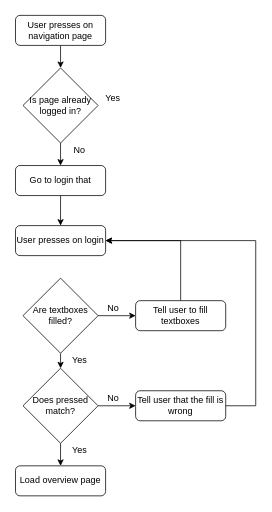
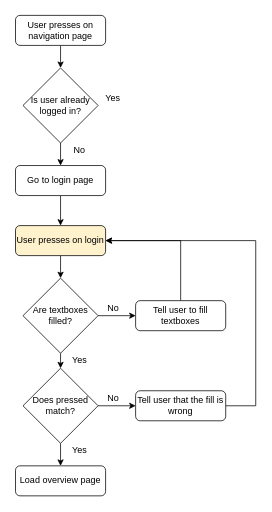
(60, 105) -> (60, 105)
(60, 180) -> (60, 180)
(60, 240) -> (60, 240)
none -> (60, 264)
